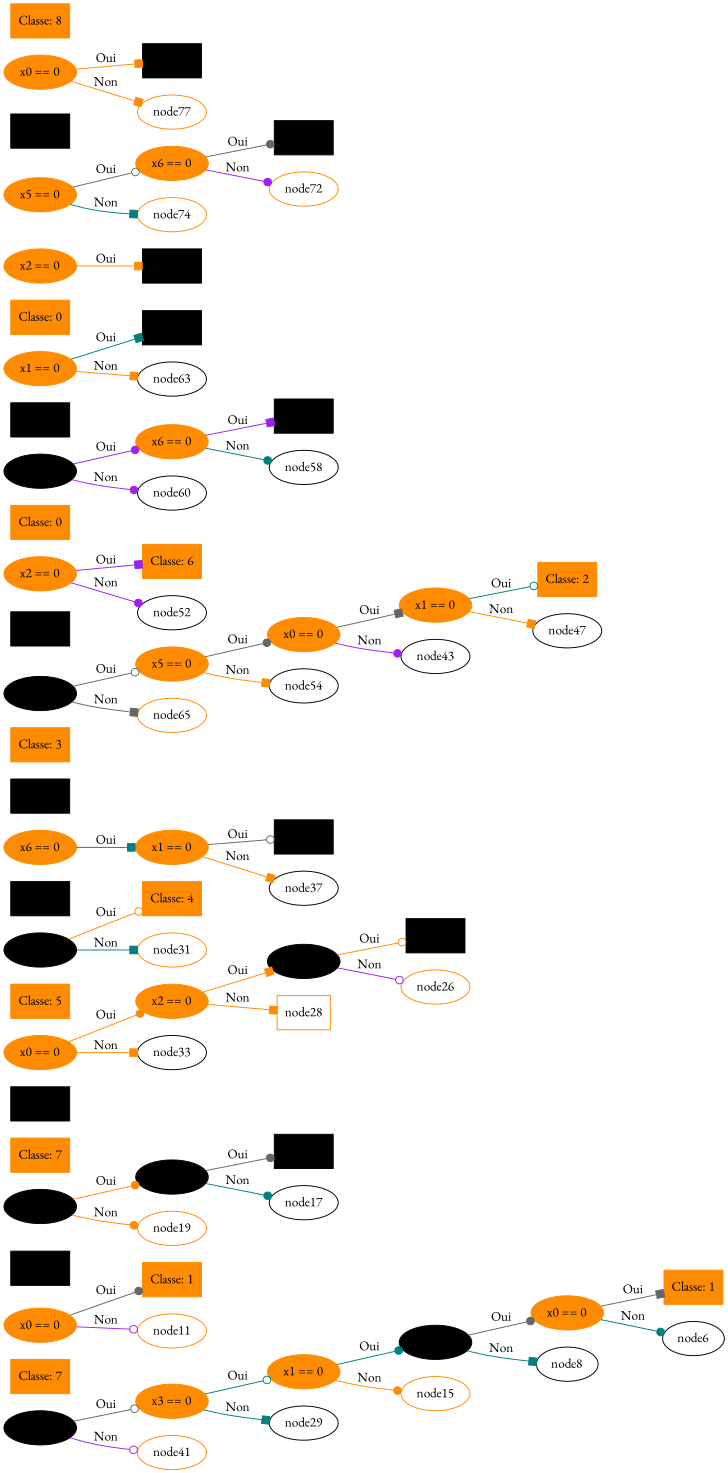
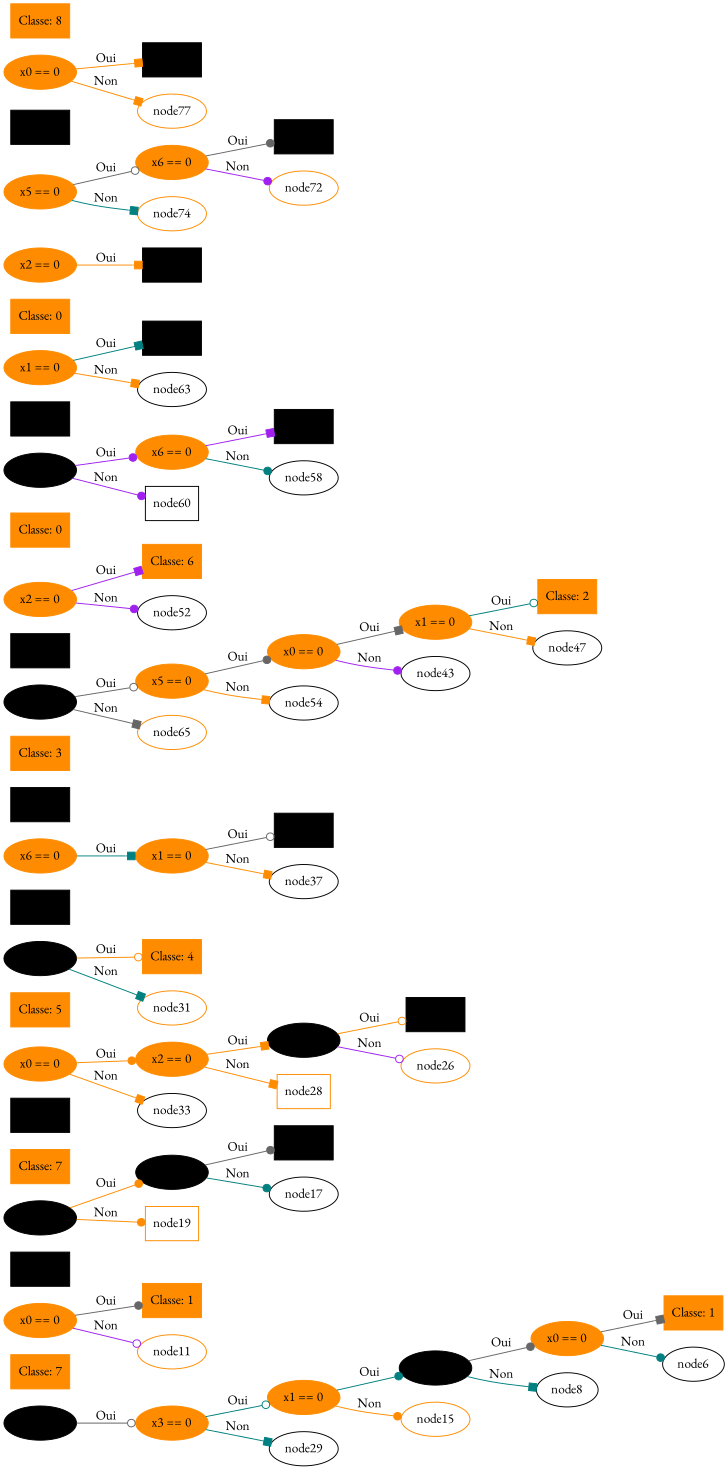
(172, 493) -> (172, 504)
(172, 1228) -> (172, 1224)
(172, 1453) -> none
